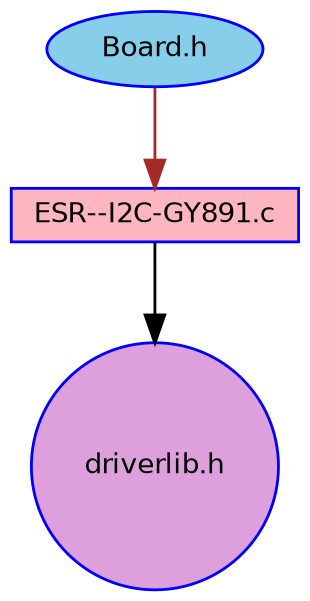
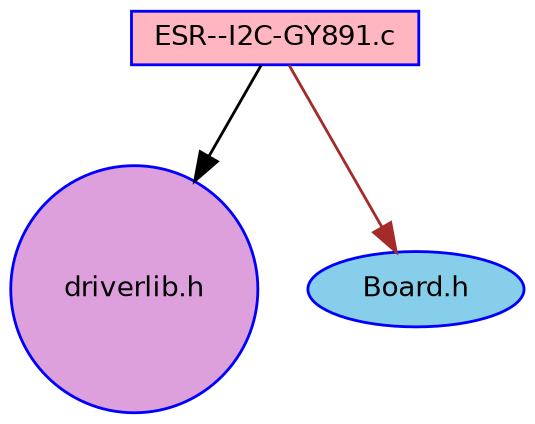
(155, 124) -> (336, 146)
